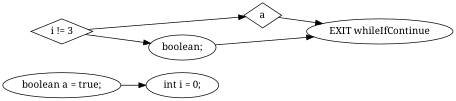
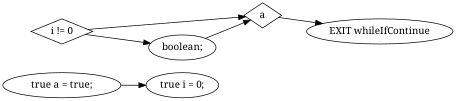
(62, 31) -> (62, 31)
(261, 41) -> (225, 31)
(62, 85) -> (62, 85)
(182, 85) -> (182, 85)
